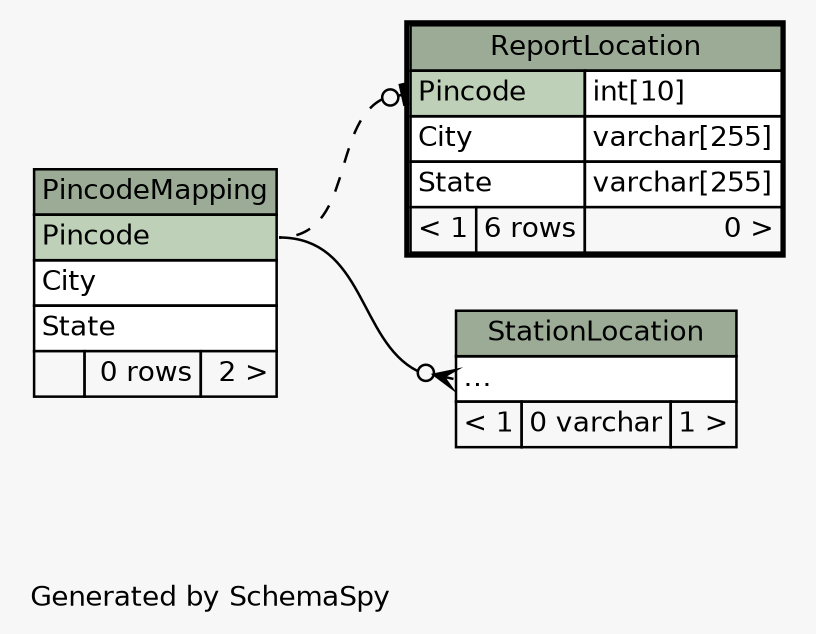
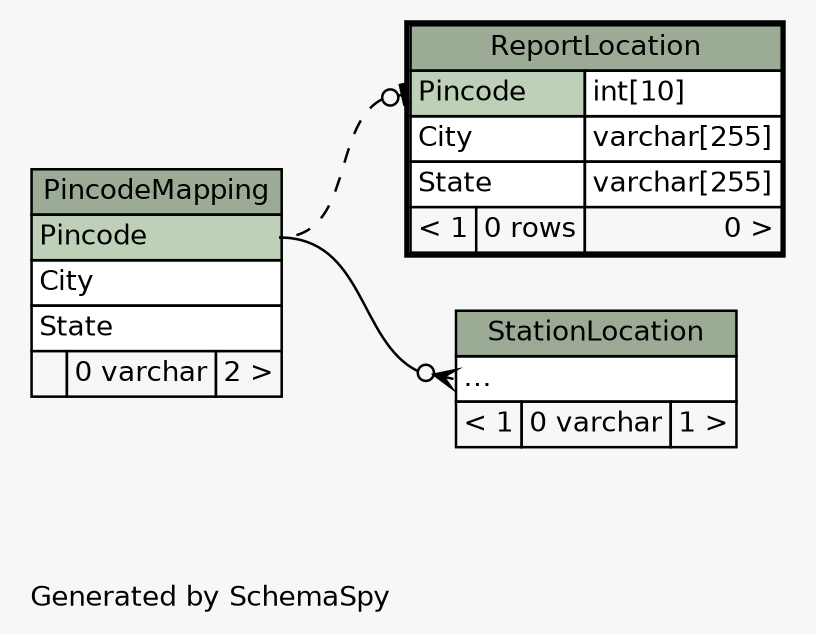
(531, 229) -> (531, 229)
(147, 373) -> (141, 373)
